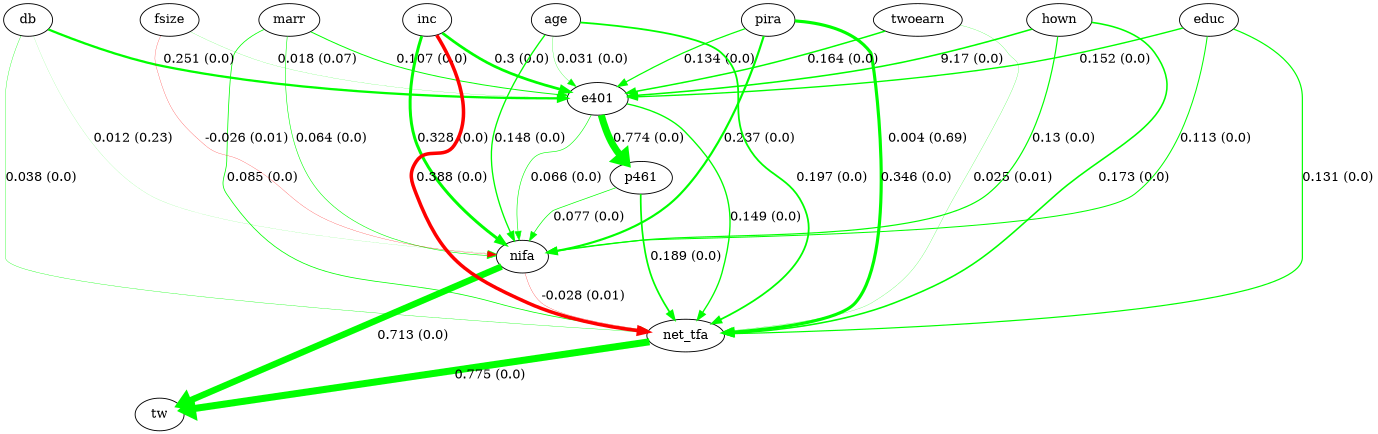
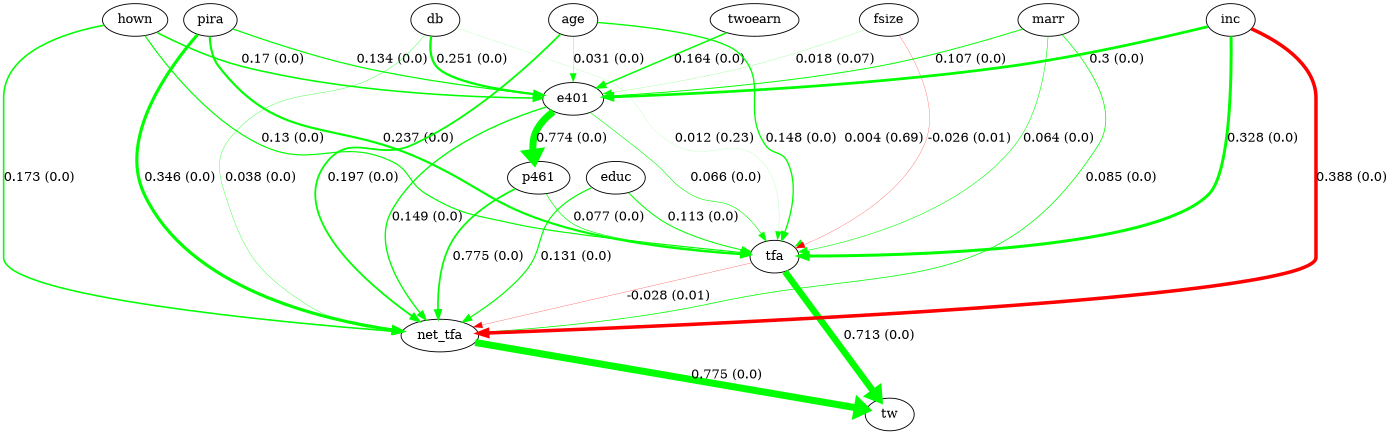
(972, 59) -> (273, 59)
(926, 77) -> none
(935, 234) -> none
(522, 257) -> (775, 257)
(686, 257) -> (488, 257)
